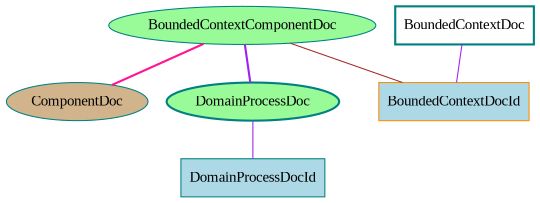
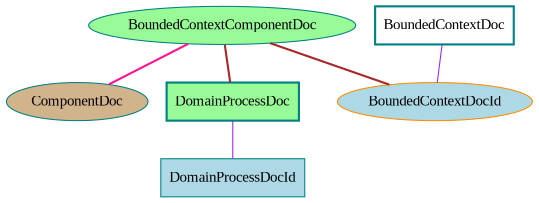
(346, 63) -> (330, 64)
(248, 64) -> (228, 64)
(253, 102) -> (233, 102)
(454, 102) -> (435, 102)
